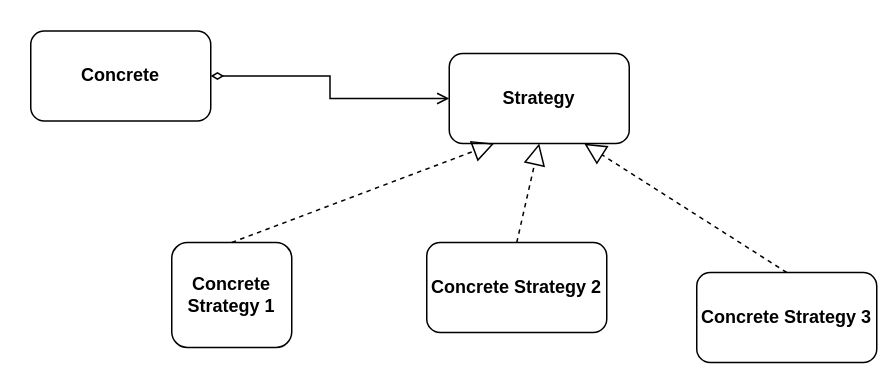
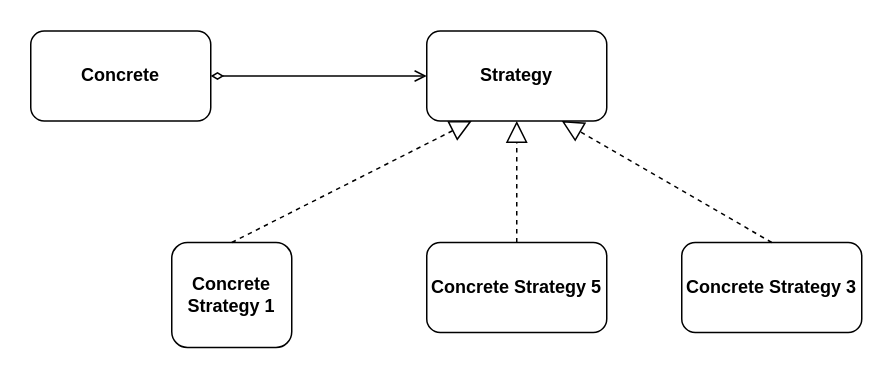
(539, 98) -> (517, 76)
(517, 287) -> (517, 287)
(787, 317) -> (772, 287)
